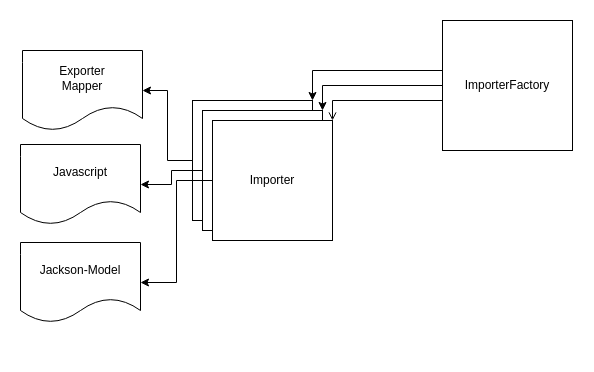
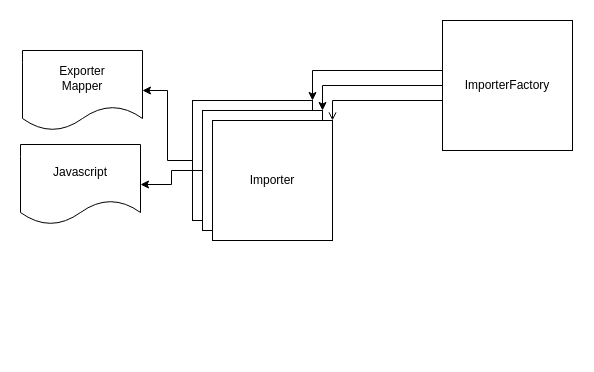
(177, 228) -> none
(81, 283) -> none
